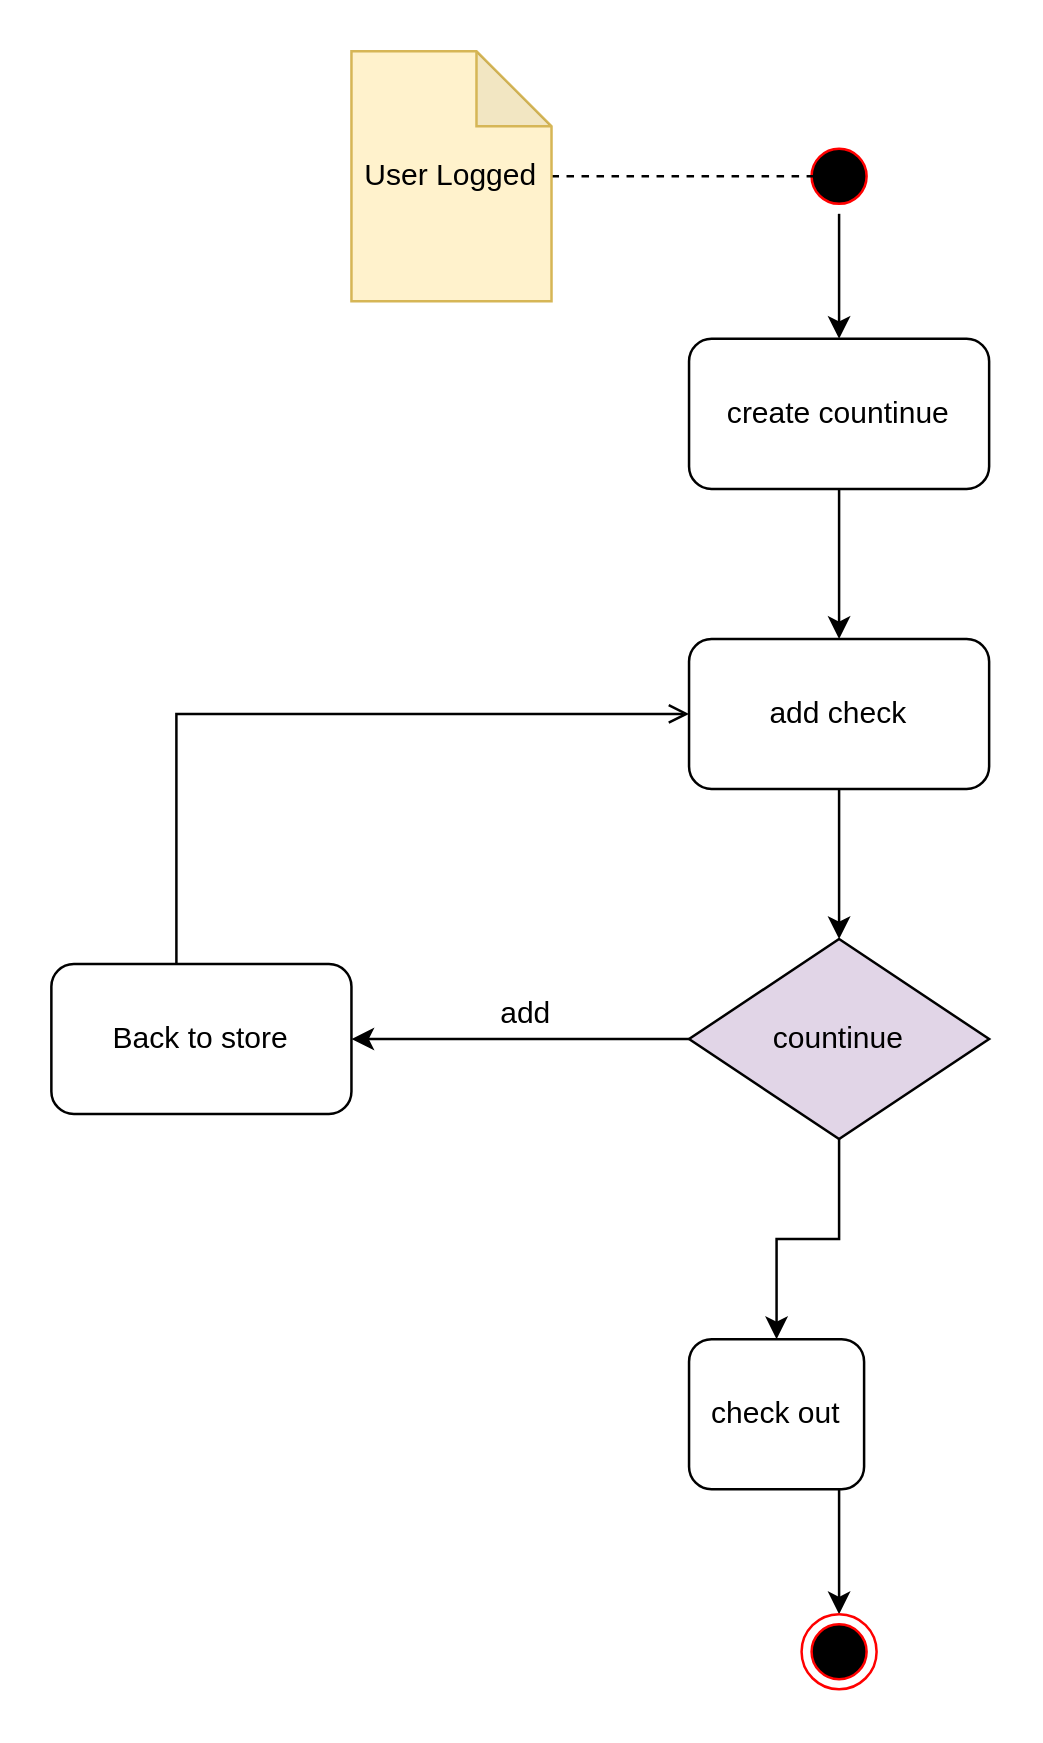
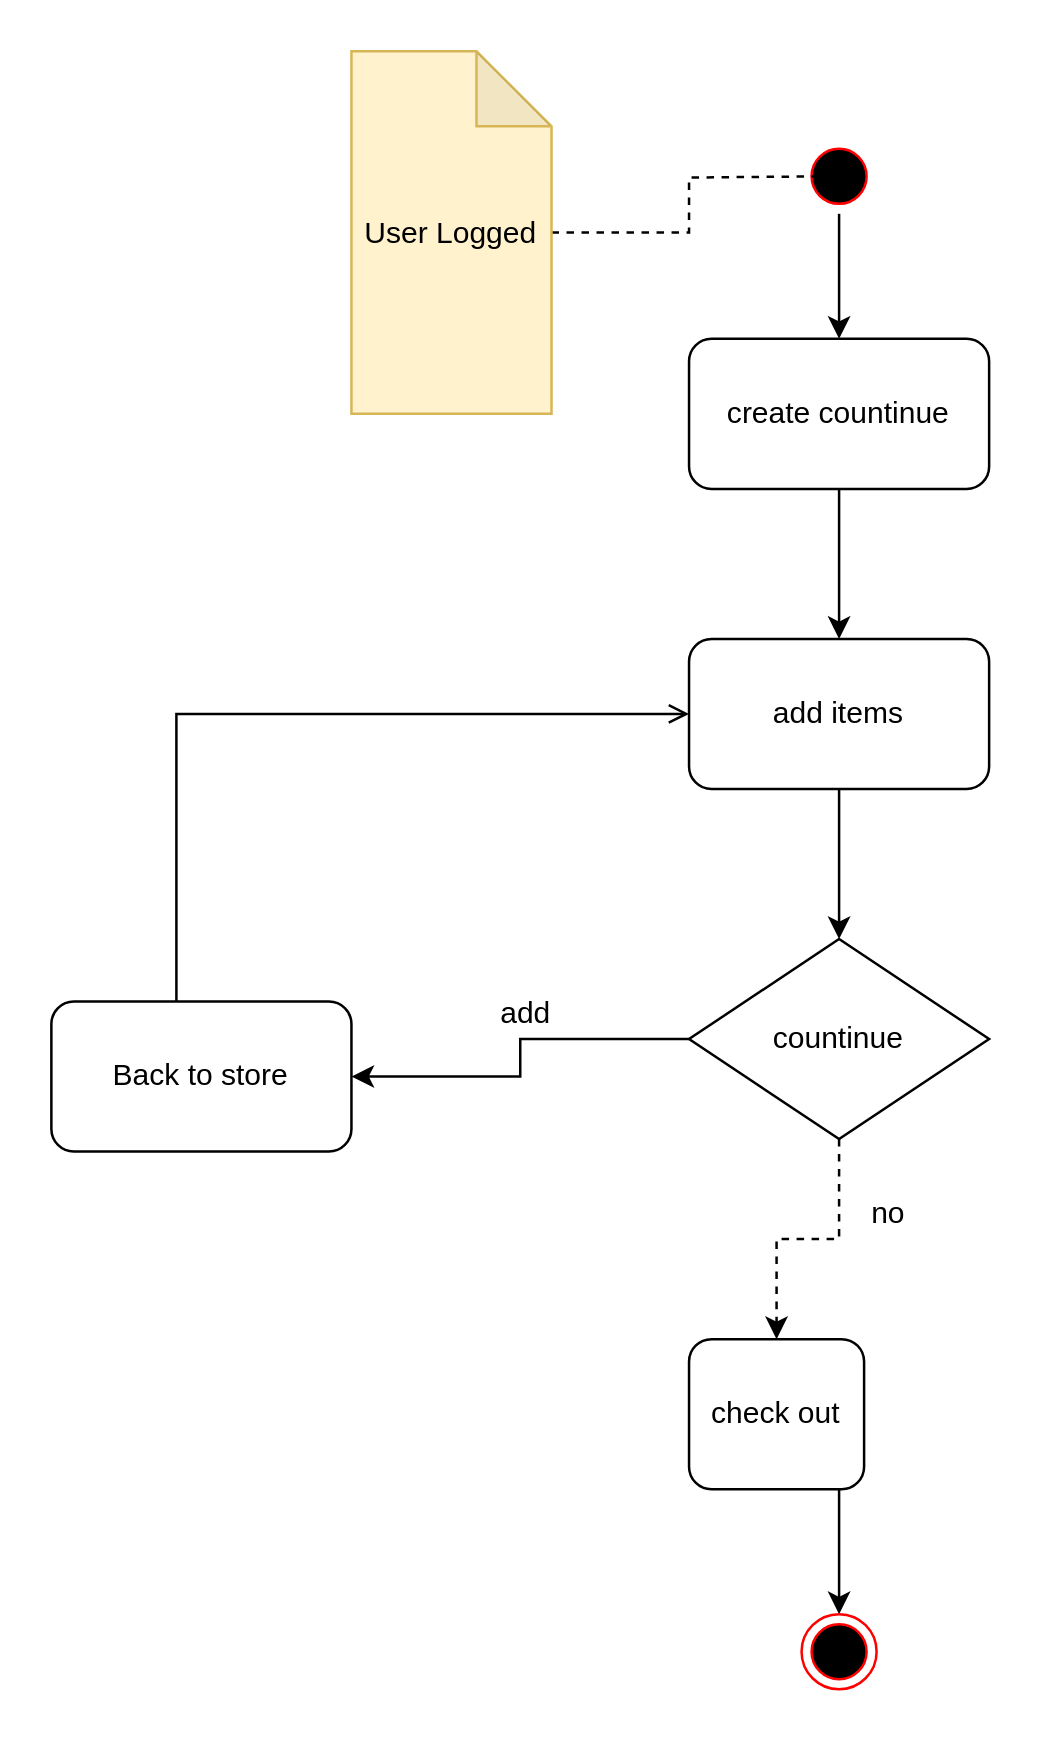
(451, 176) -> (451, 233)
(839, 714) -> (839, 714)
(201, 1039) -> (201, 1076)
(839, 1039) -> (839, 1039)
none -> (889, 1214)
(817, 1239) -> (817, 1239)
